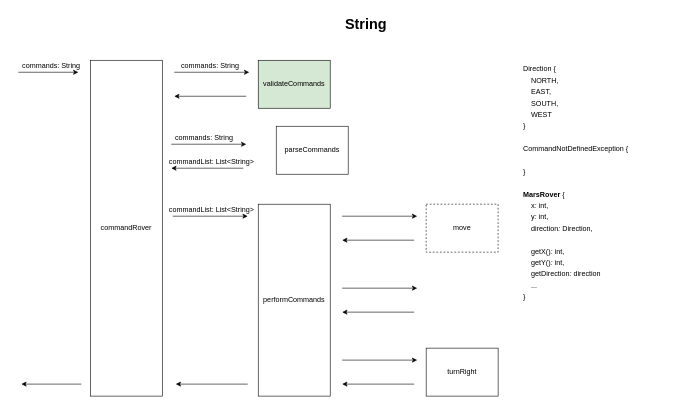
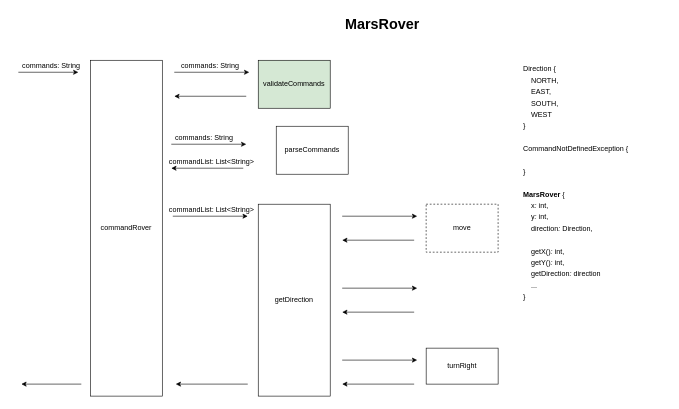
(356, 11) -> (363, 11)
(294, 300) -> (294, 300)
(462, 372) -> (462, 366)
